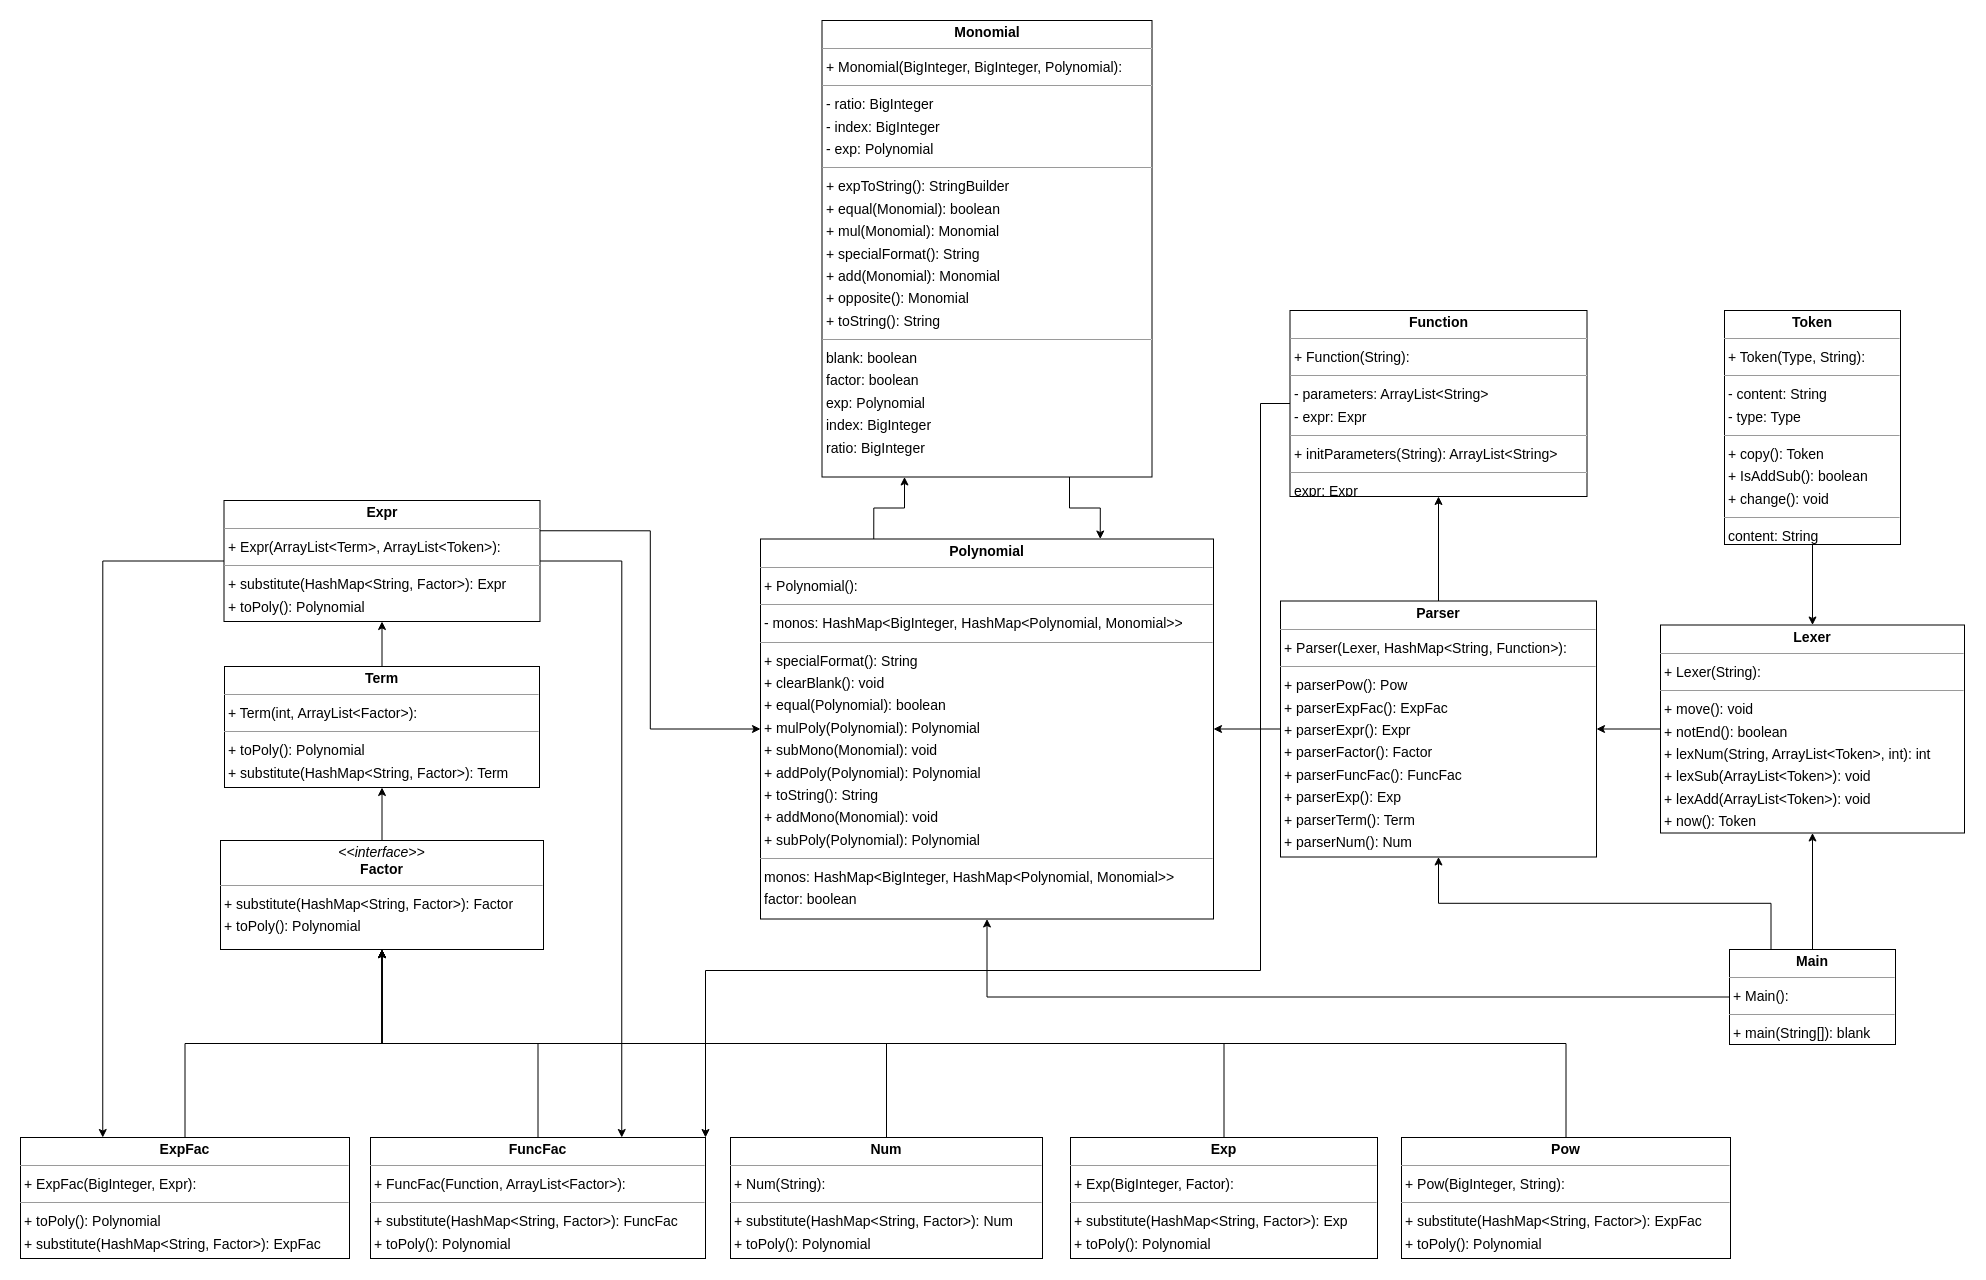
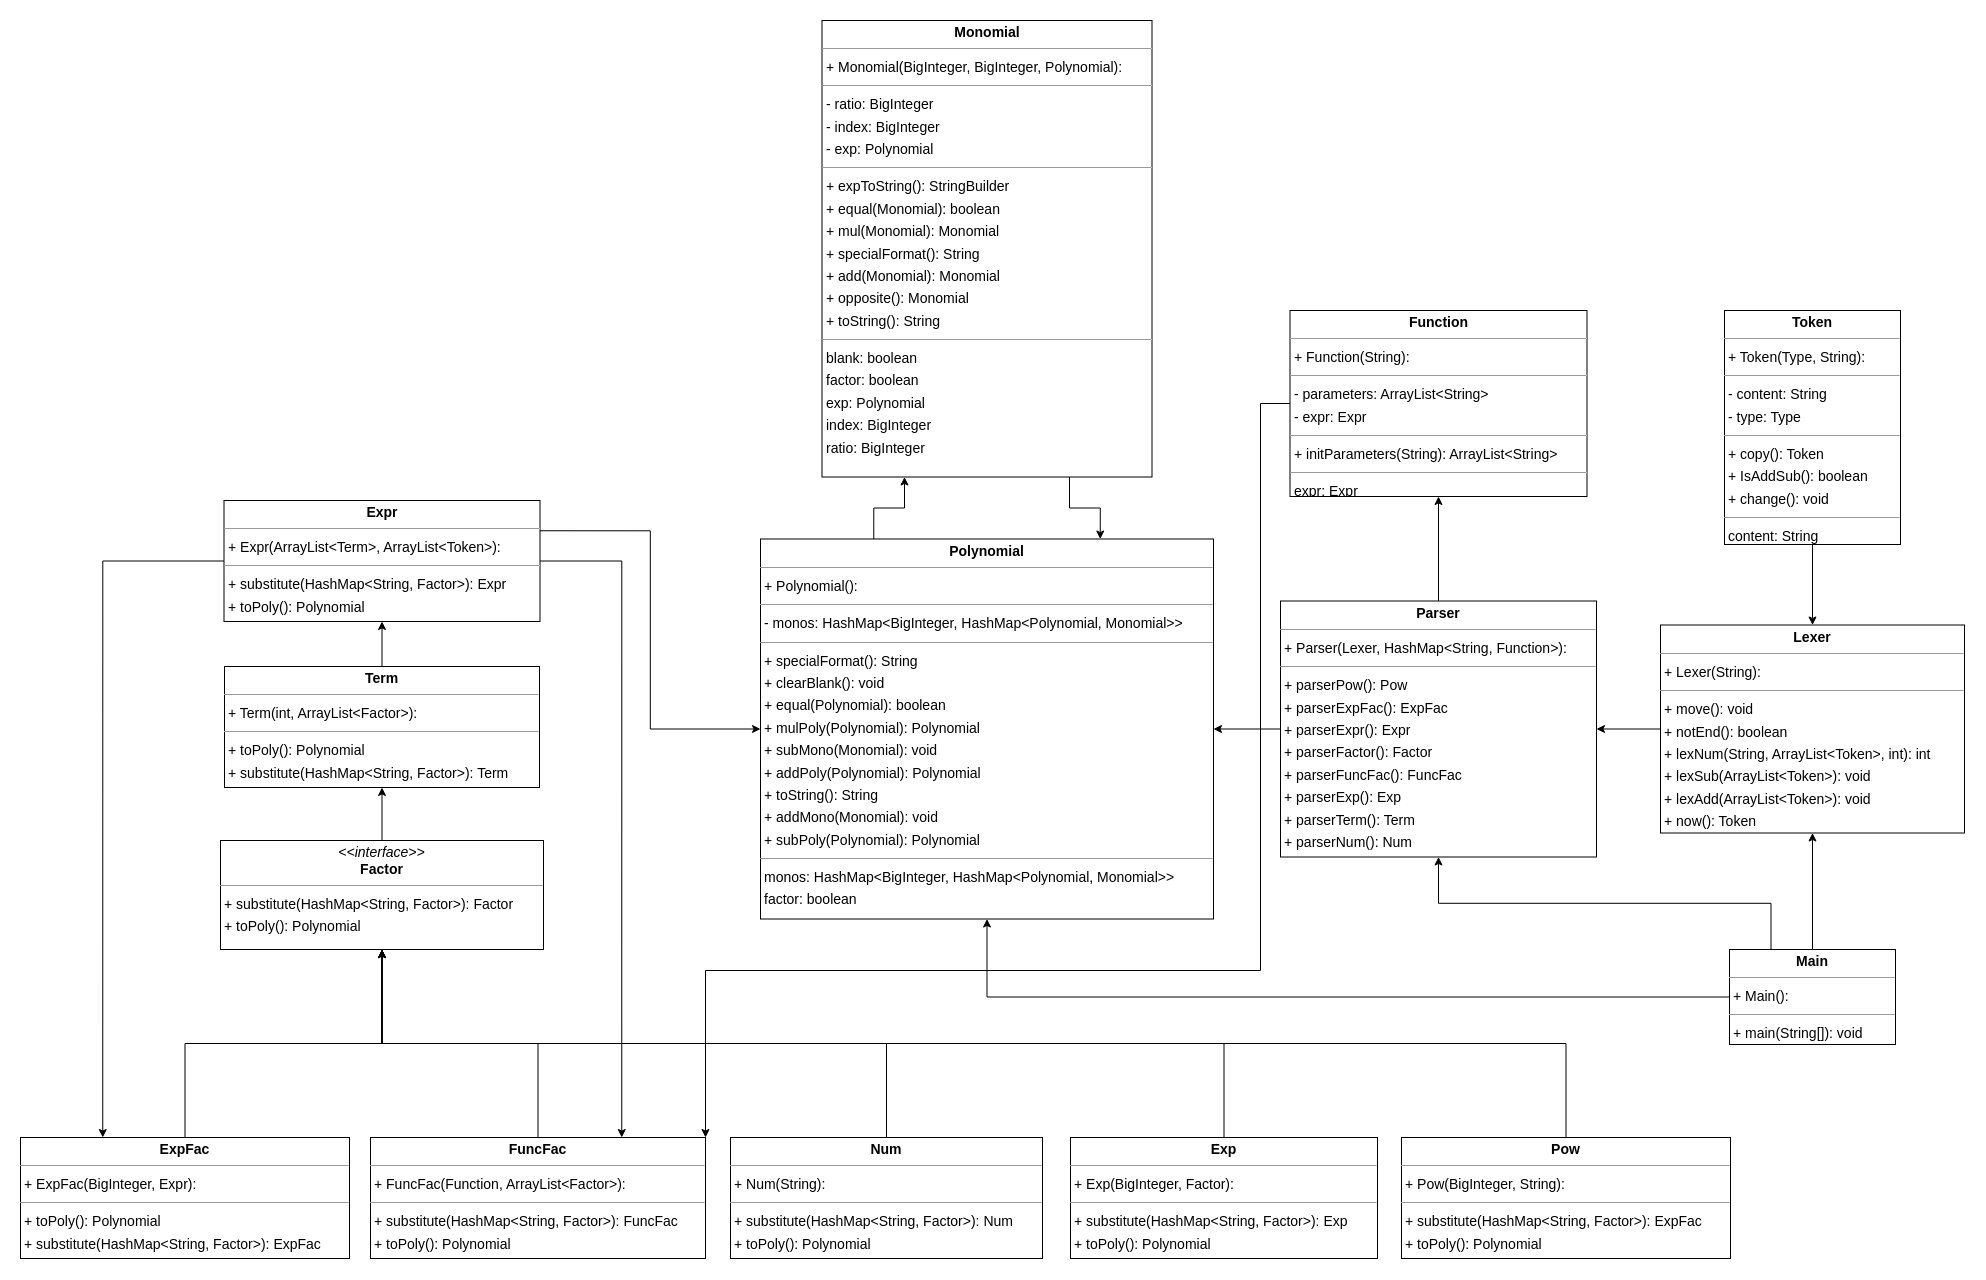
(1809, 975) -> (1805, 975)
